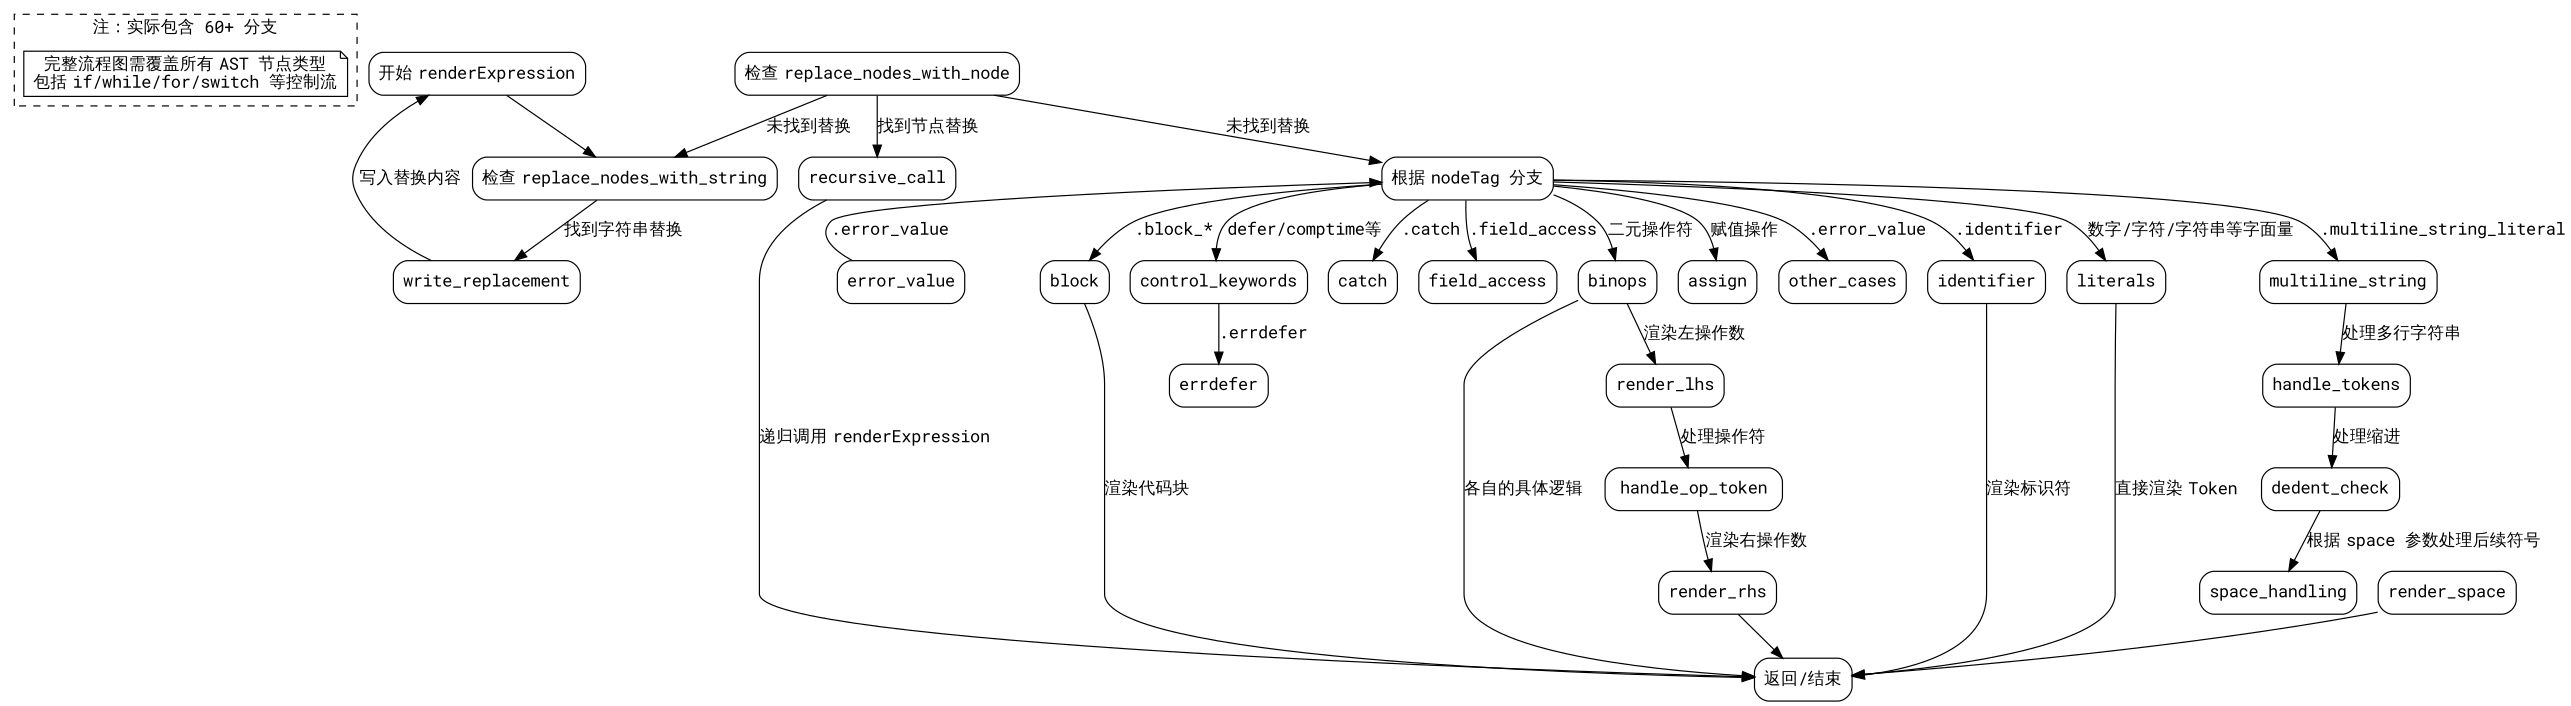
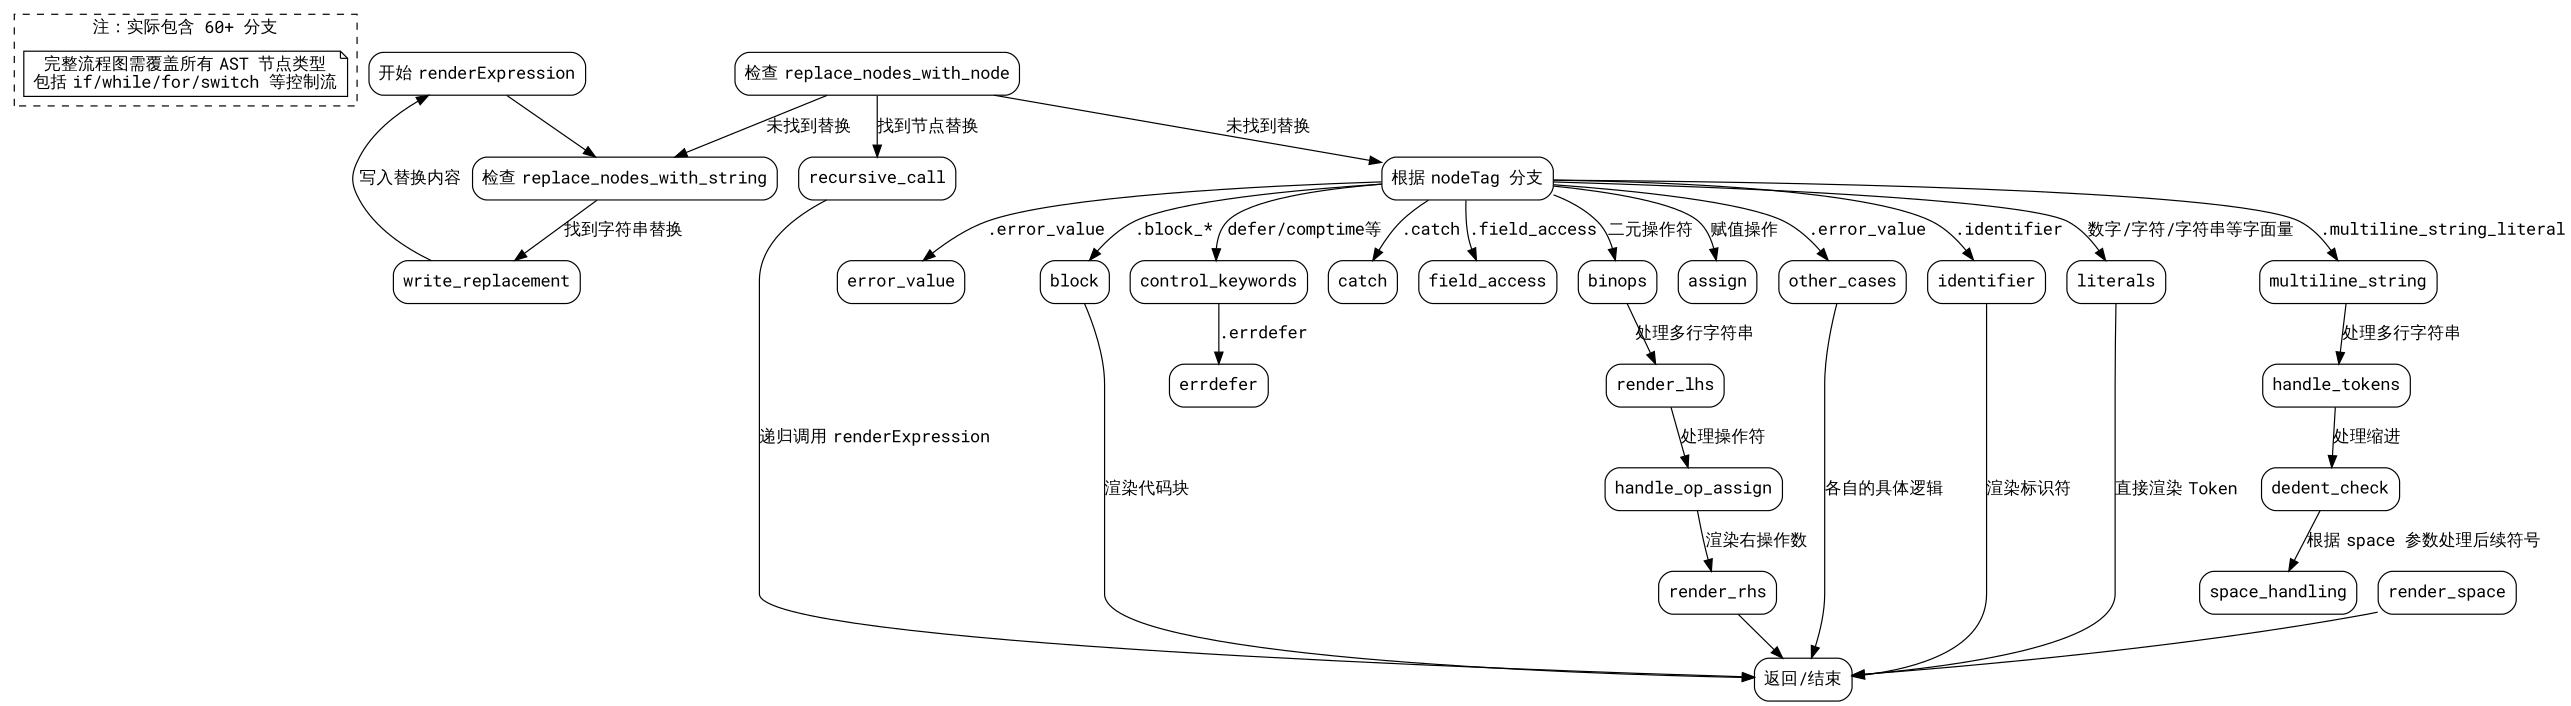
(1073, 195) -> (1152, 195)
(1695, 334) -> (1695, 334)
(1694, 489) -> (1694, 489)
(1464, 568) -> (1825, 475)
